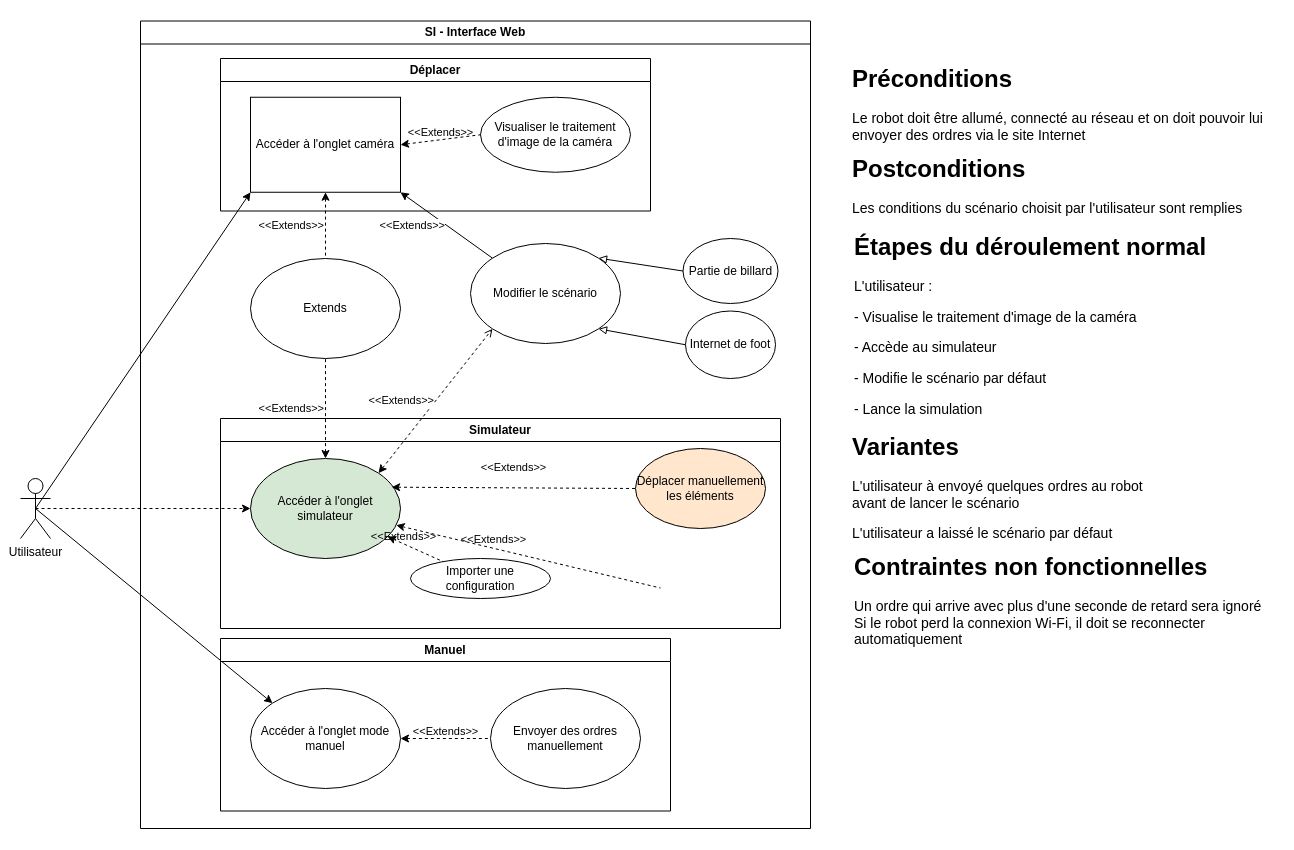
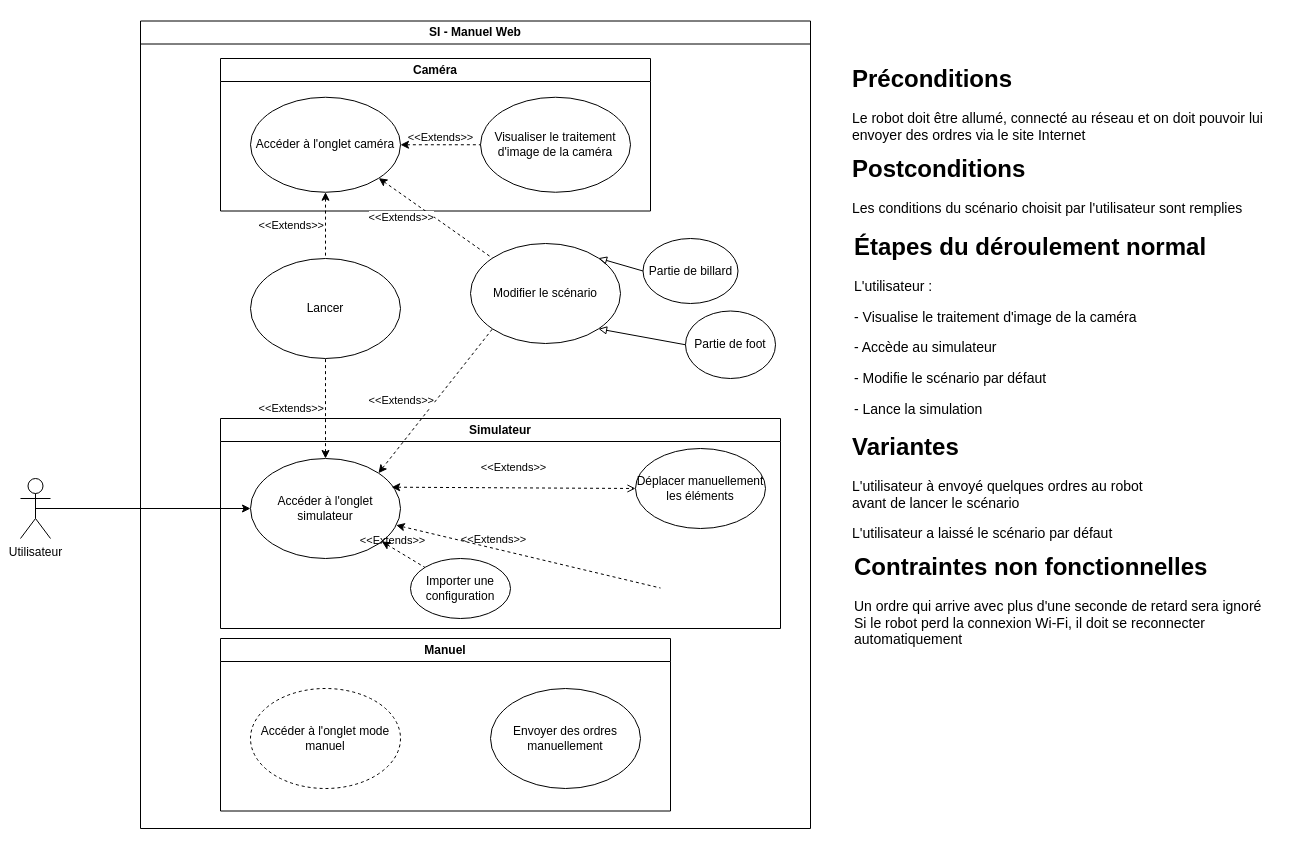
(476, 33) -> (476, 33)
(436, 71) -> (436, 71)
(556, 135) -> (556, 145)
(326, 145) -> (326, 145)
(449, 227) -> (438, 220)
(731, 271) -> (691, 271)
(326, 309) -> (326, 309)
(489, 333) -> (490, 332)
(731, 345) -> (731, 345)
(142, 352) -> none
(630, 488) -> (630, 488)
(701, 489) -> (701, 489)
(142, 509) -> (142, 509)
(326, 509) -> (326, 509)
(481, 579) -> (461, 589)
(152, 604) -> none
(326, 739) -> (326, 739)
(448, 739) -> none
